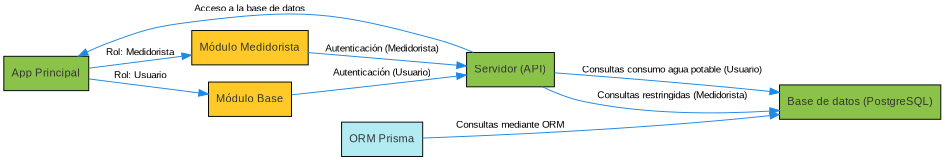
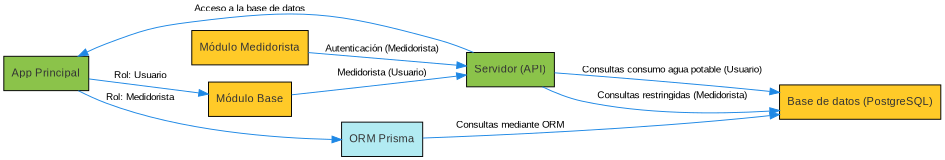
(135, 62) -> (202, 128)
(382, 73) -> (382, 73)
(860, 102) -> (860, 102)
